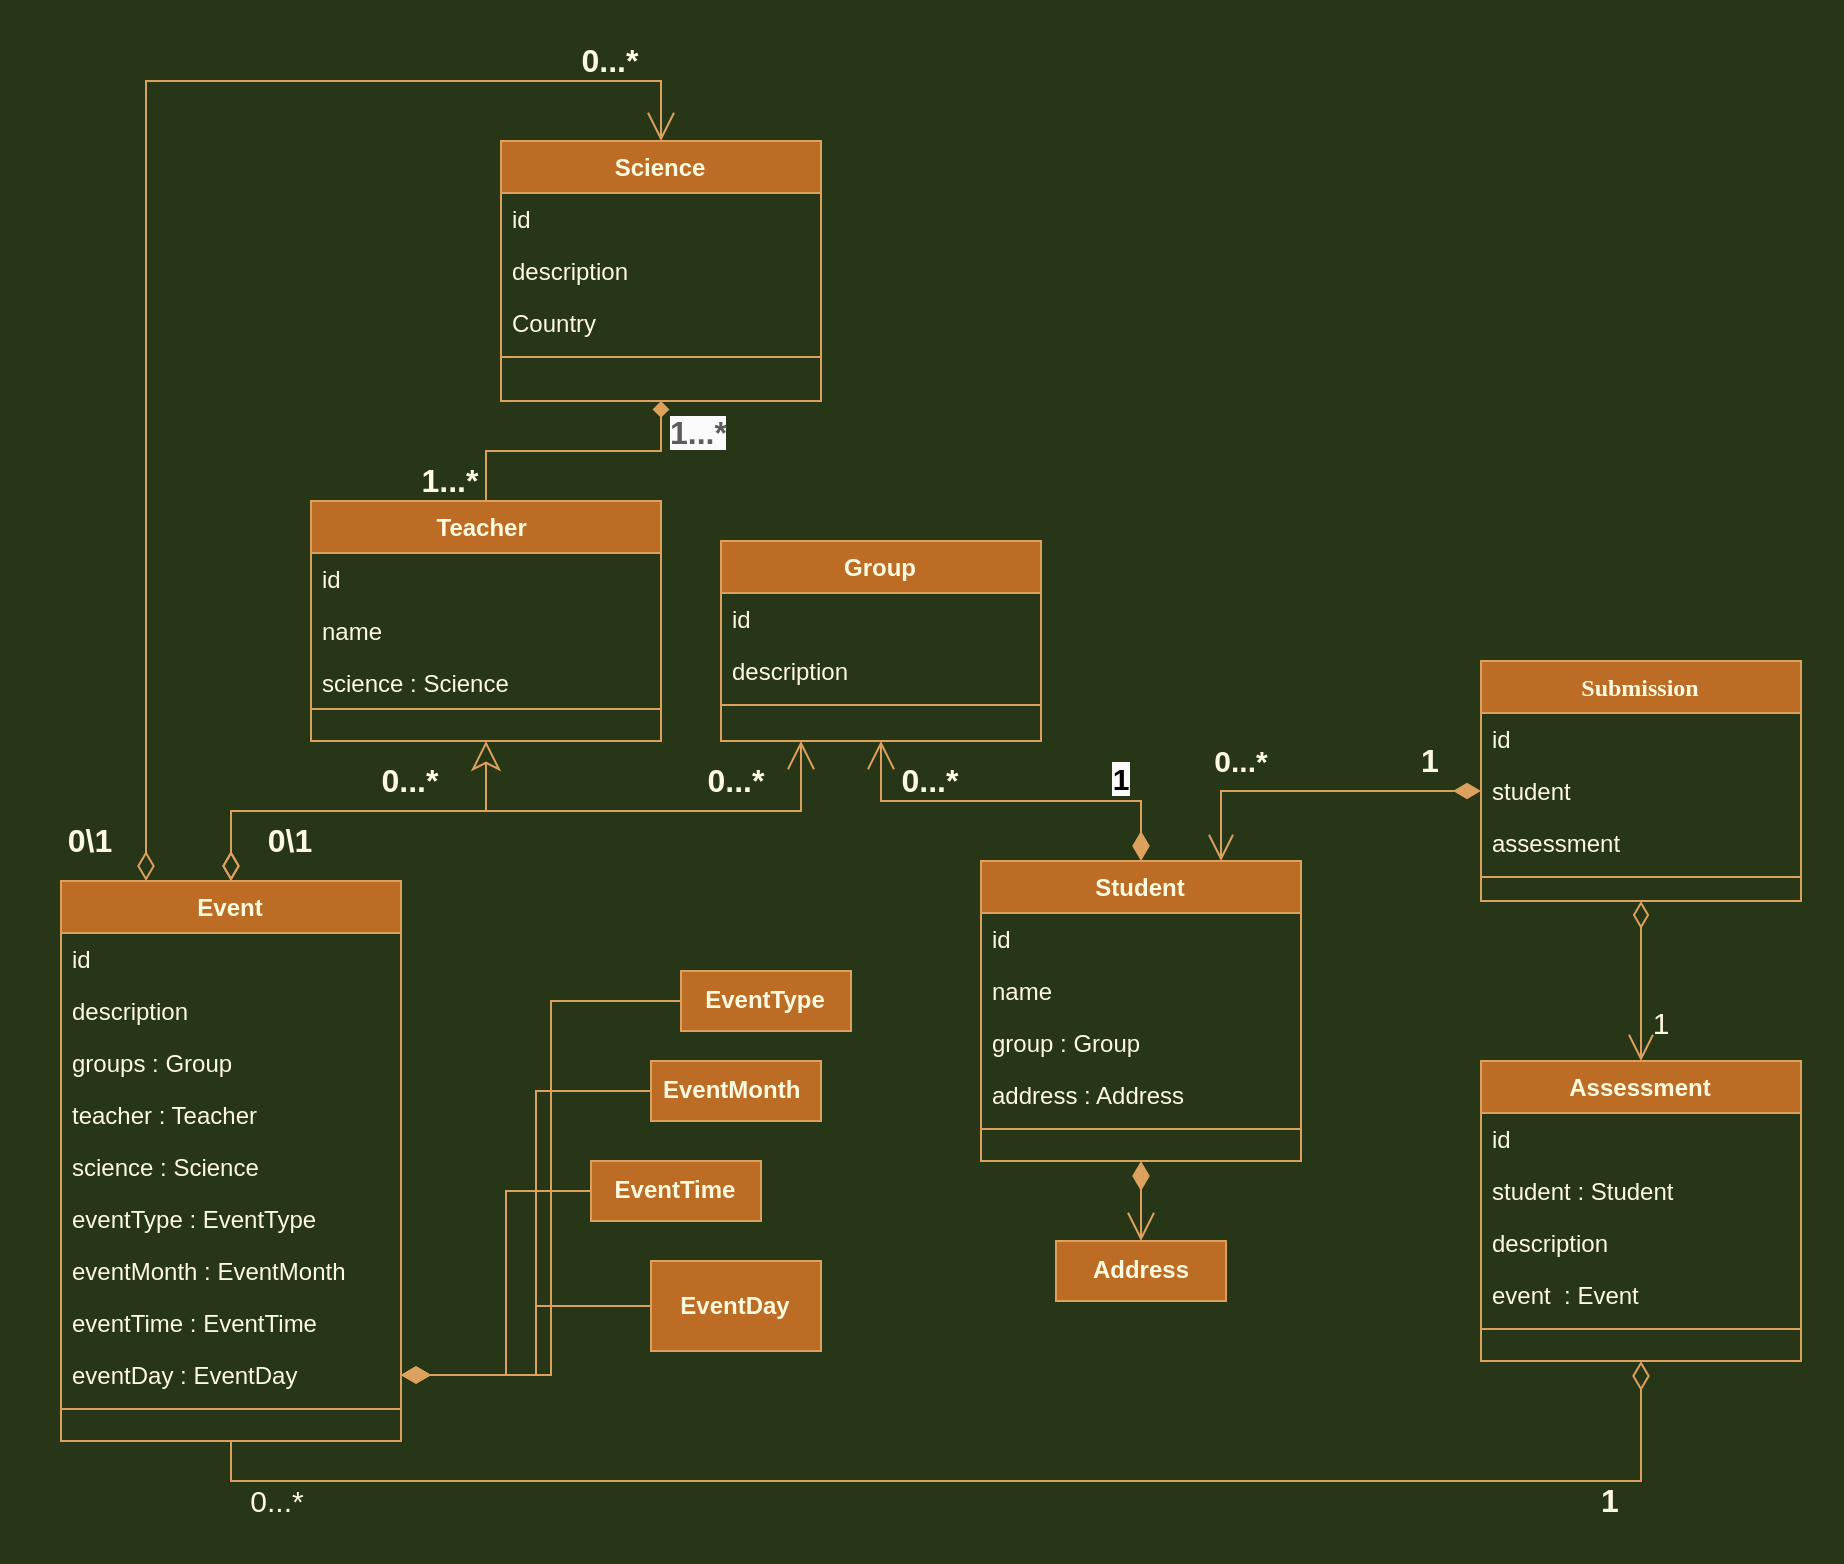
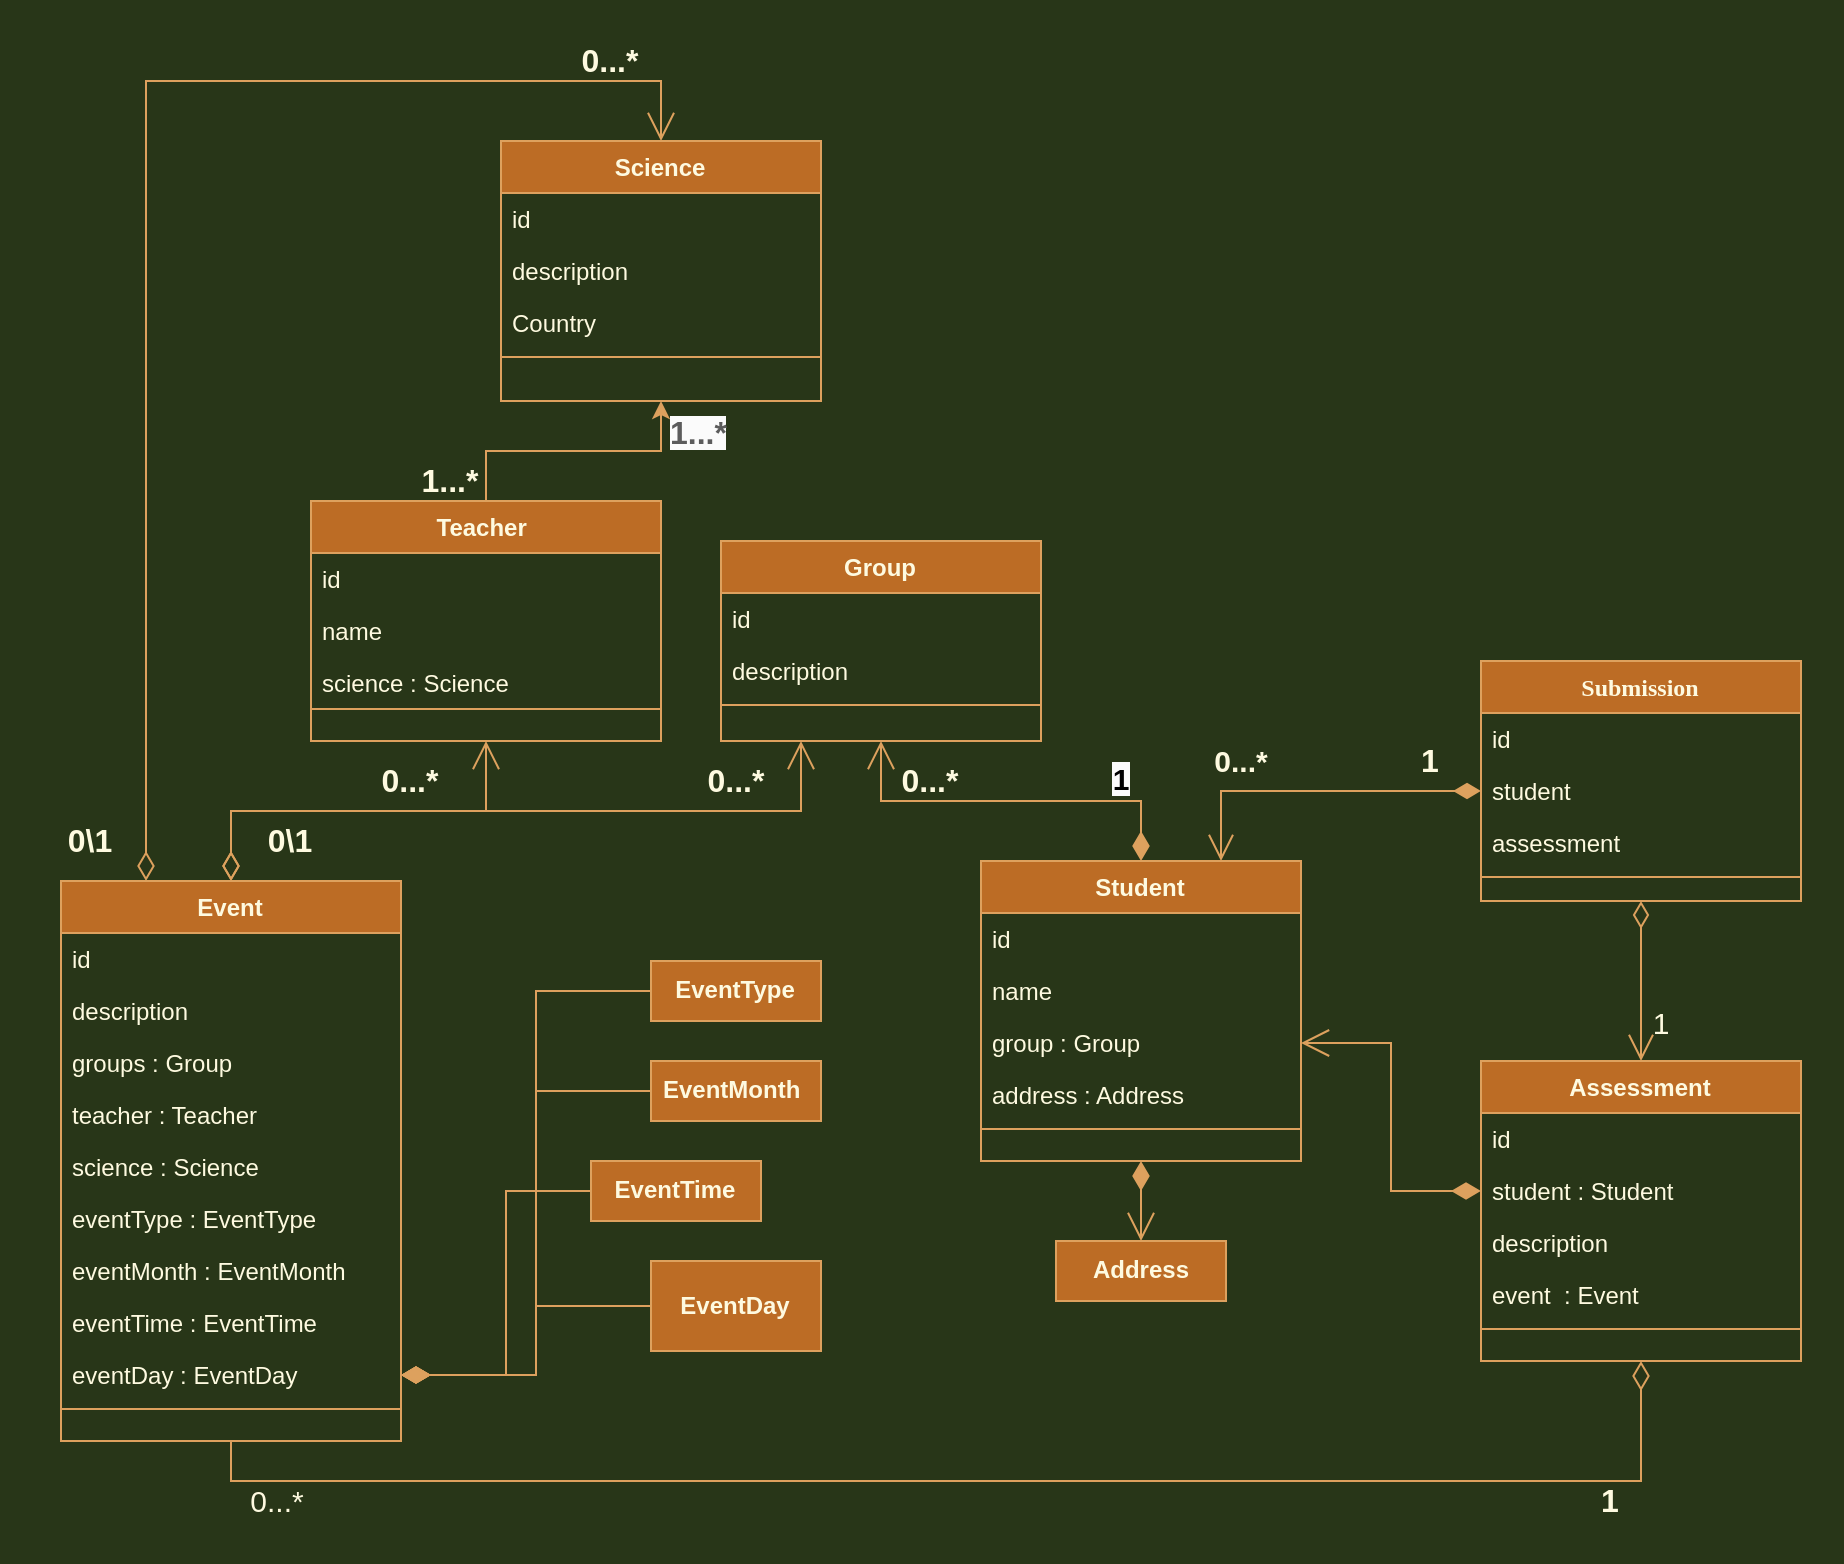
(661, 417) -> (661, 416)
(486, 765) -> (486, 756)
(766, 1001) -> (736, 991)
none -> (1391, 1106)
